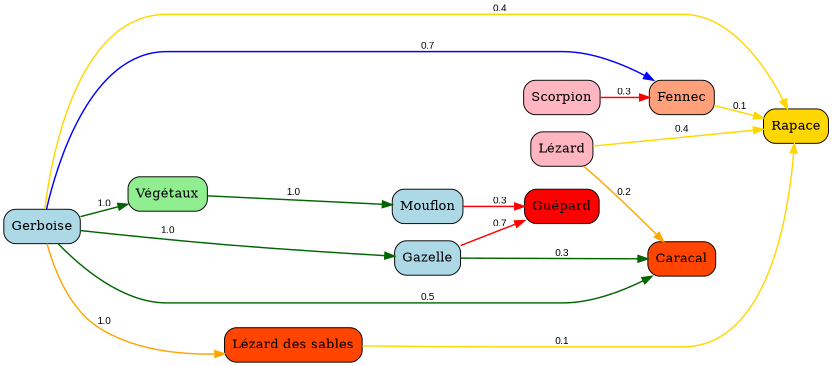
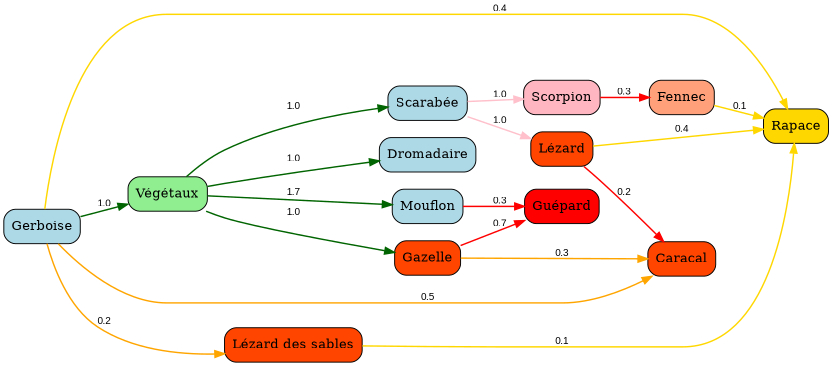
(302, 52) -> none
none -> (428, 103)
(562, 149) -> (562, 149)
none -> (428, 155)
(293, 193) -> (293, 193)
(621, 200) -> (621, 200)
(232, 245) -> (295, 234)
(428, 258) -> (428, 258)
(549, 258) -> (549, 258)
(344, 303) -> (344, 303)
(104, 322) -> (104, 322)
